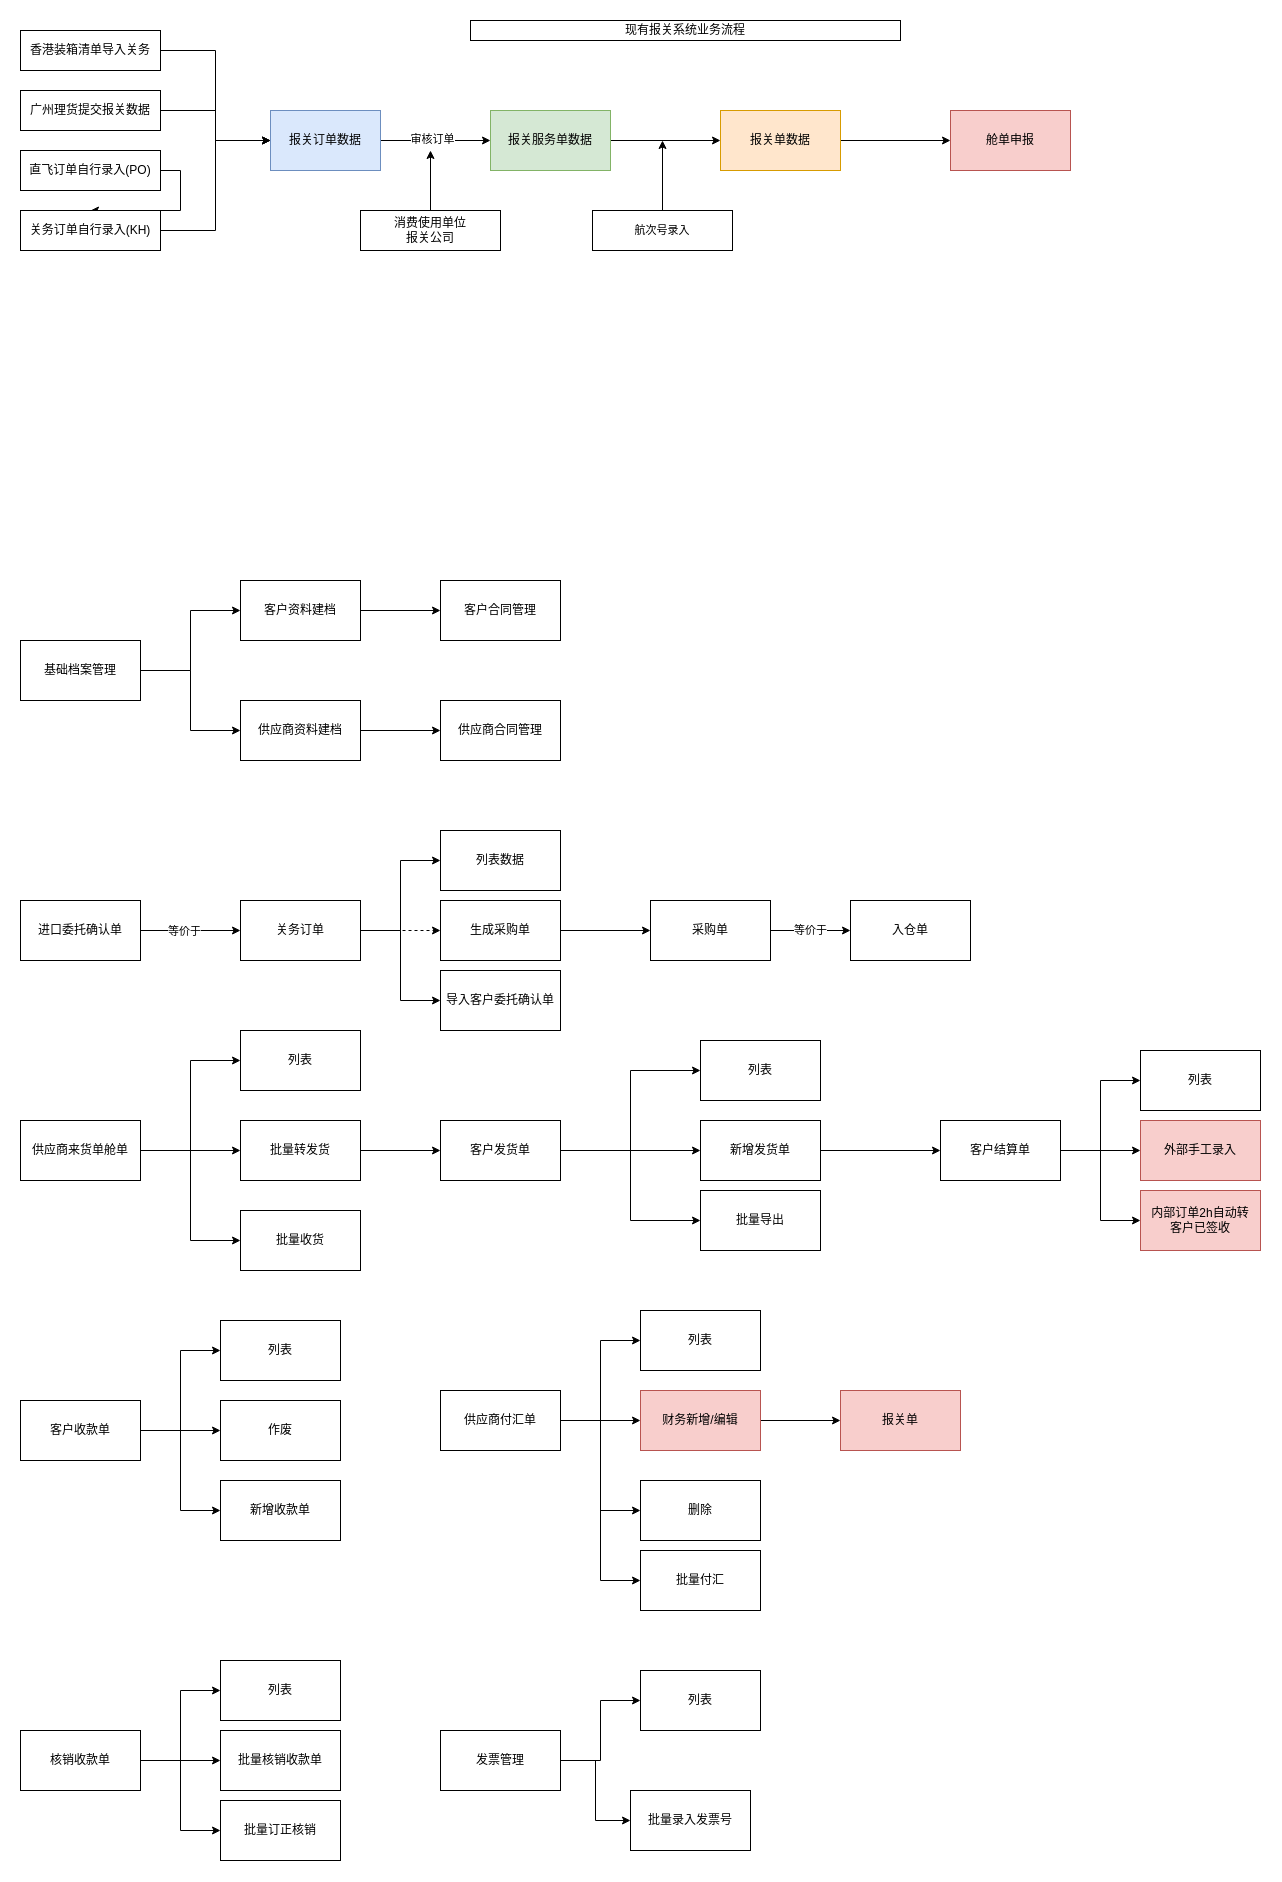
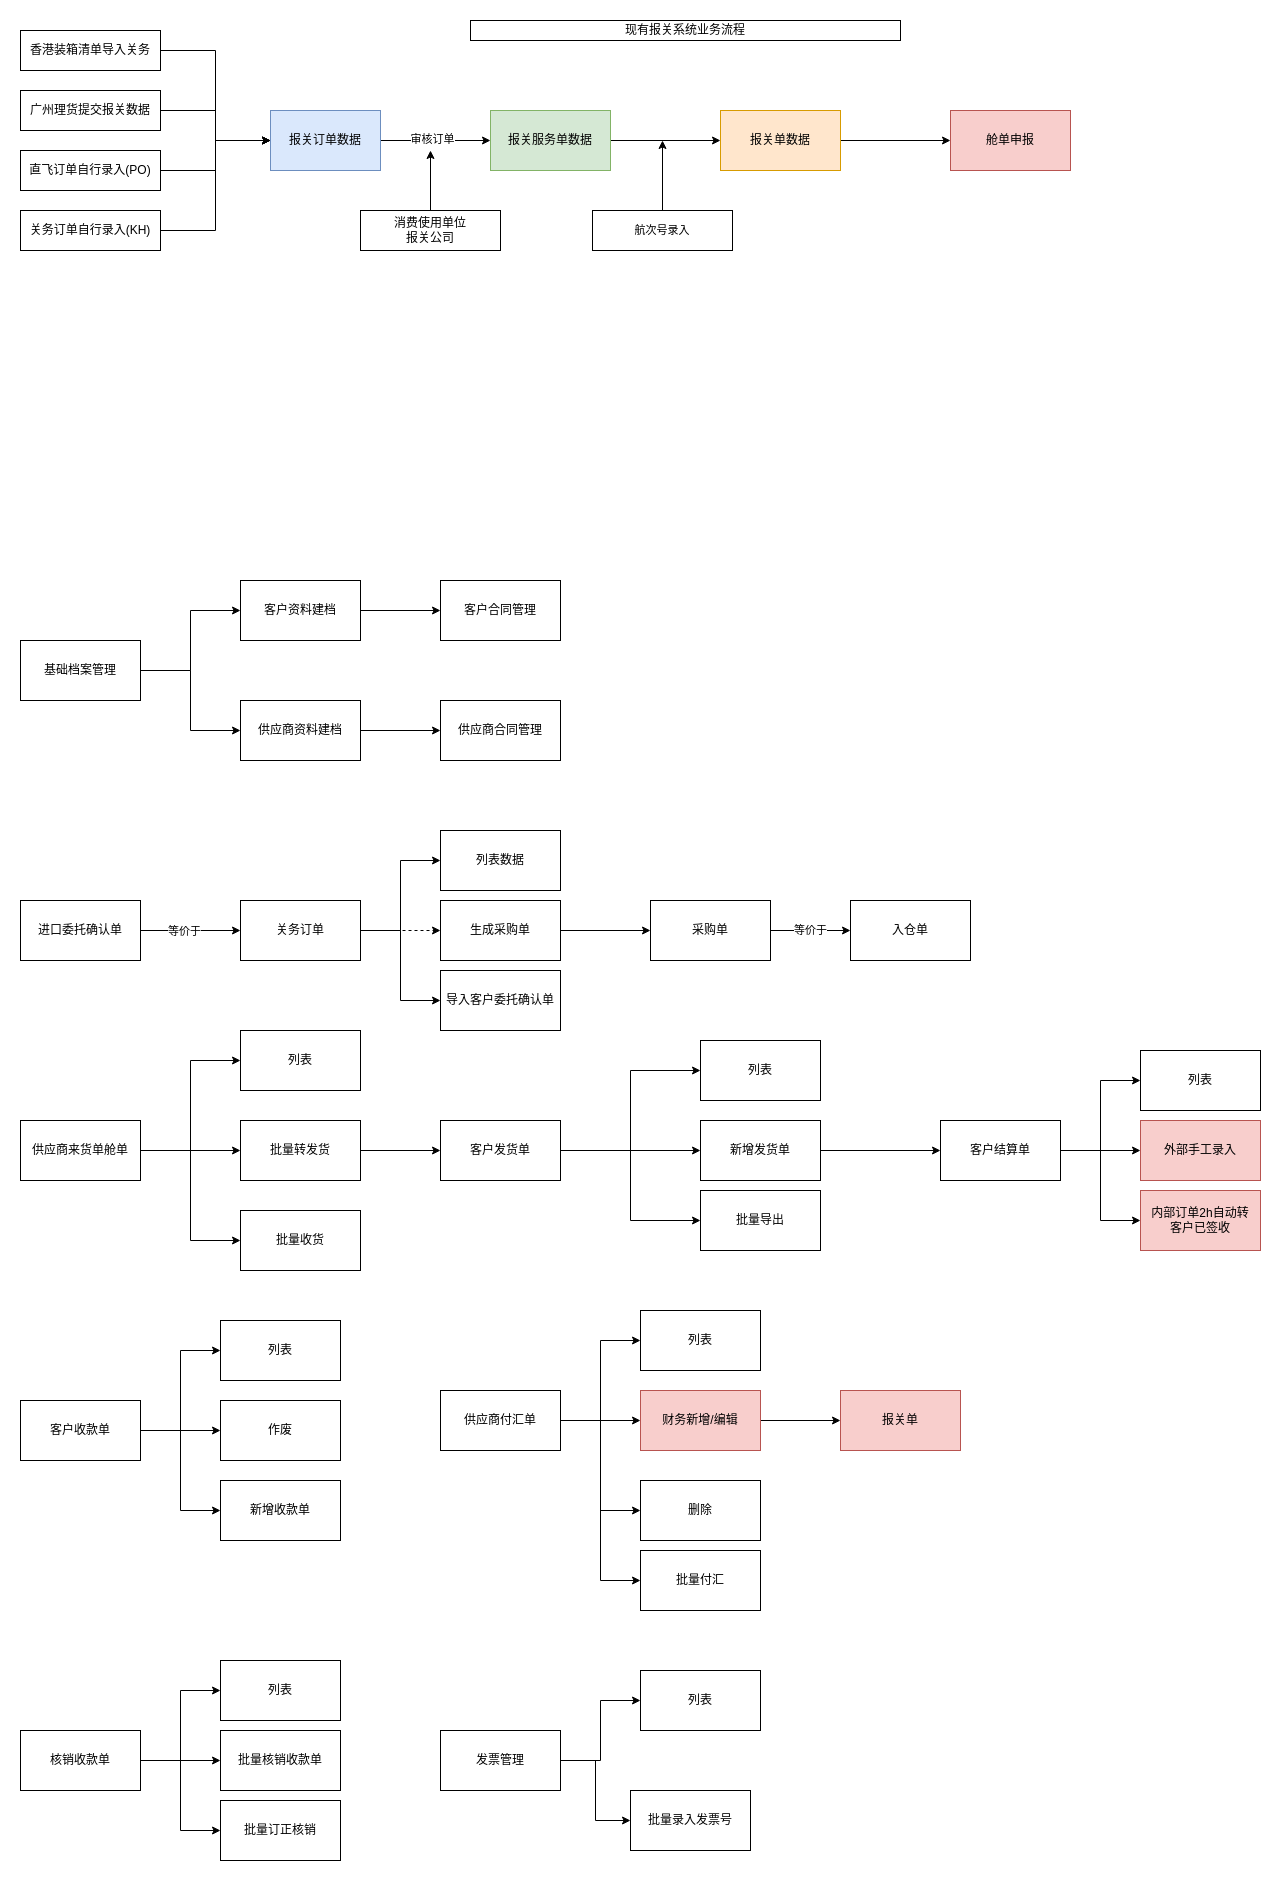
(181, 200) -> (195, 171)
